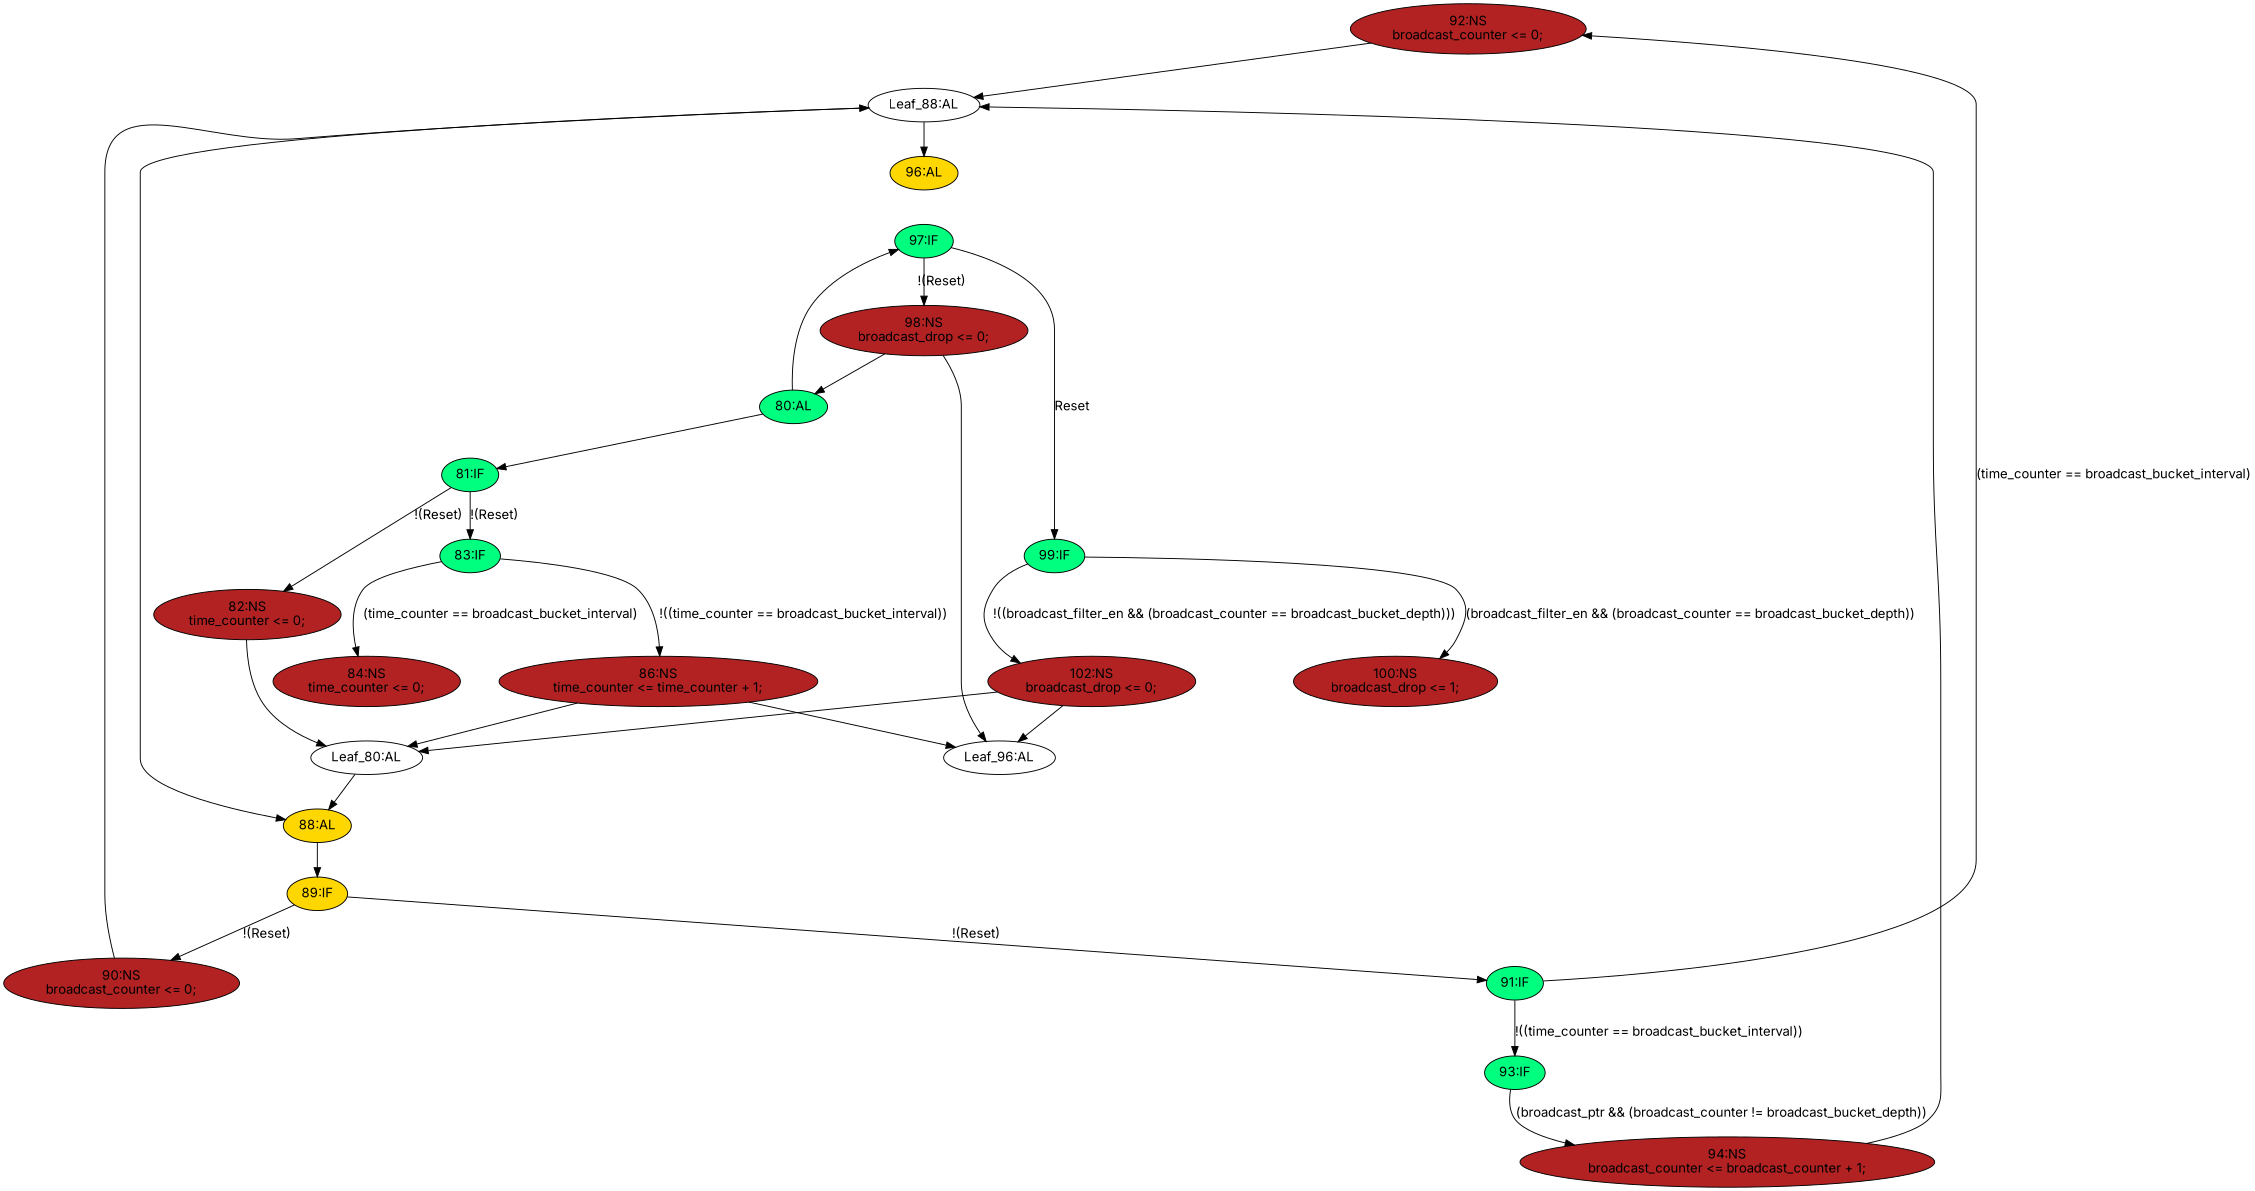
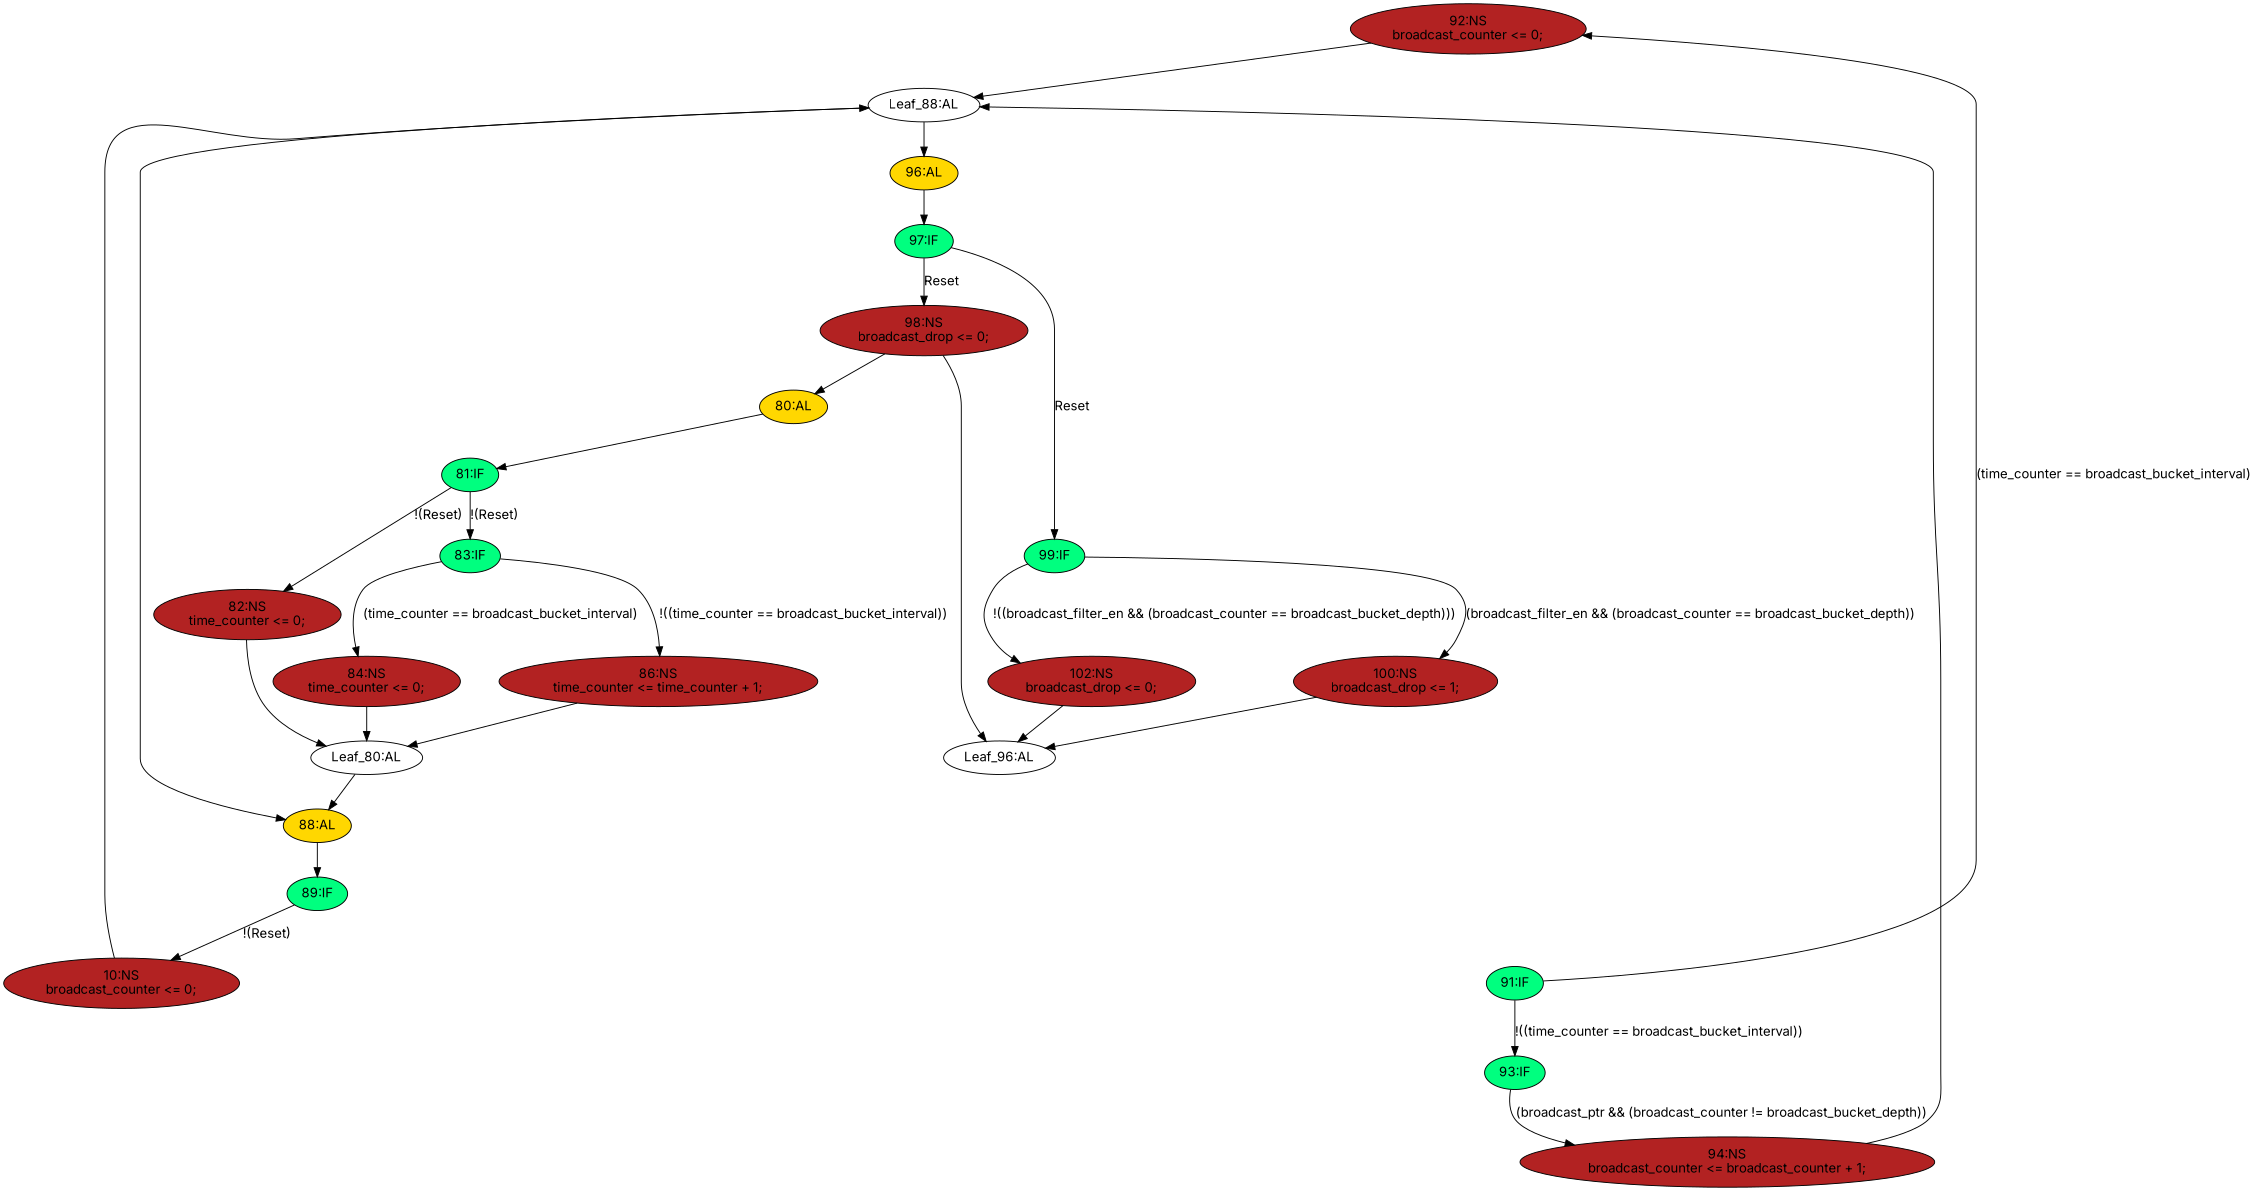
(942, 282) -> (942, 282)
(814, 302) -> (924, 203)
(794, 407) -> (794, 407)
(713, 721) -> (367, 719)
(848, 724) -> (1186, 722)
(317, 894) -> (317, 894)
(912, 938) -> none
(122, 983) -> (122, 983)
